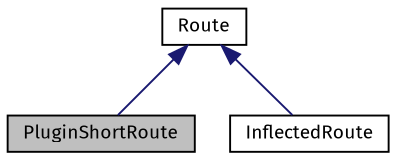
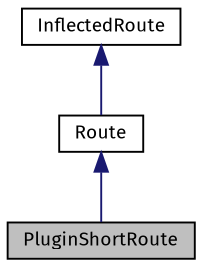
(264, 87) -> (101, 90)
